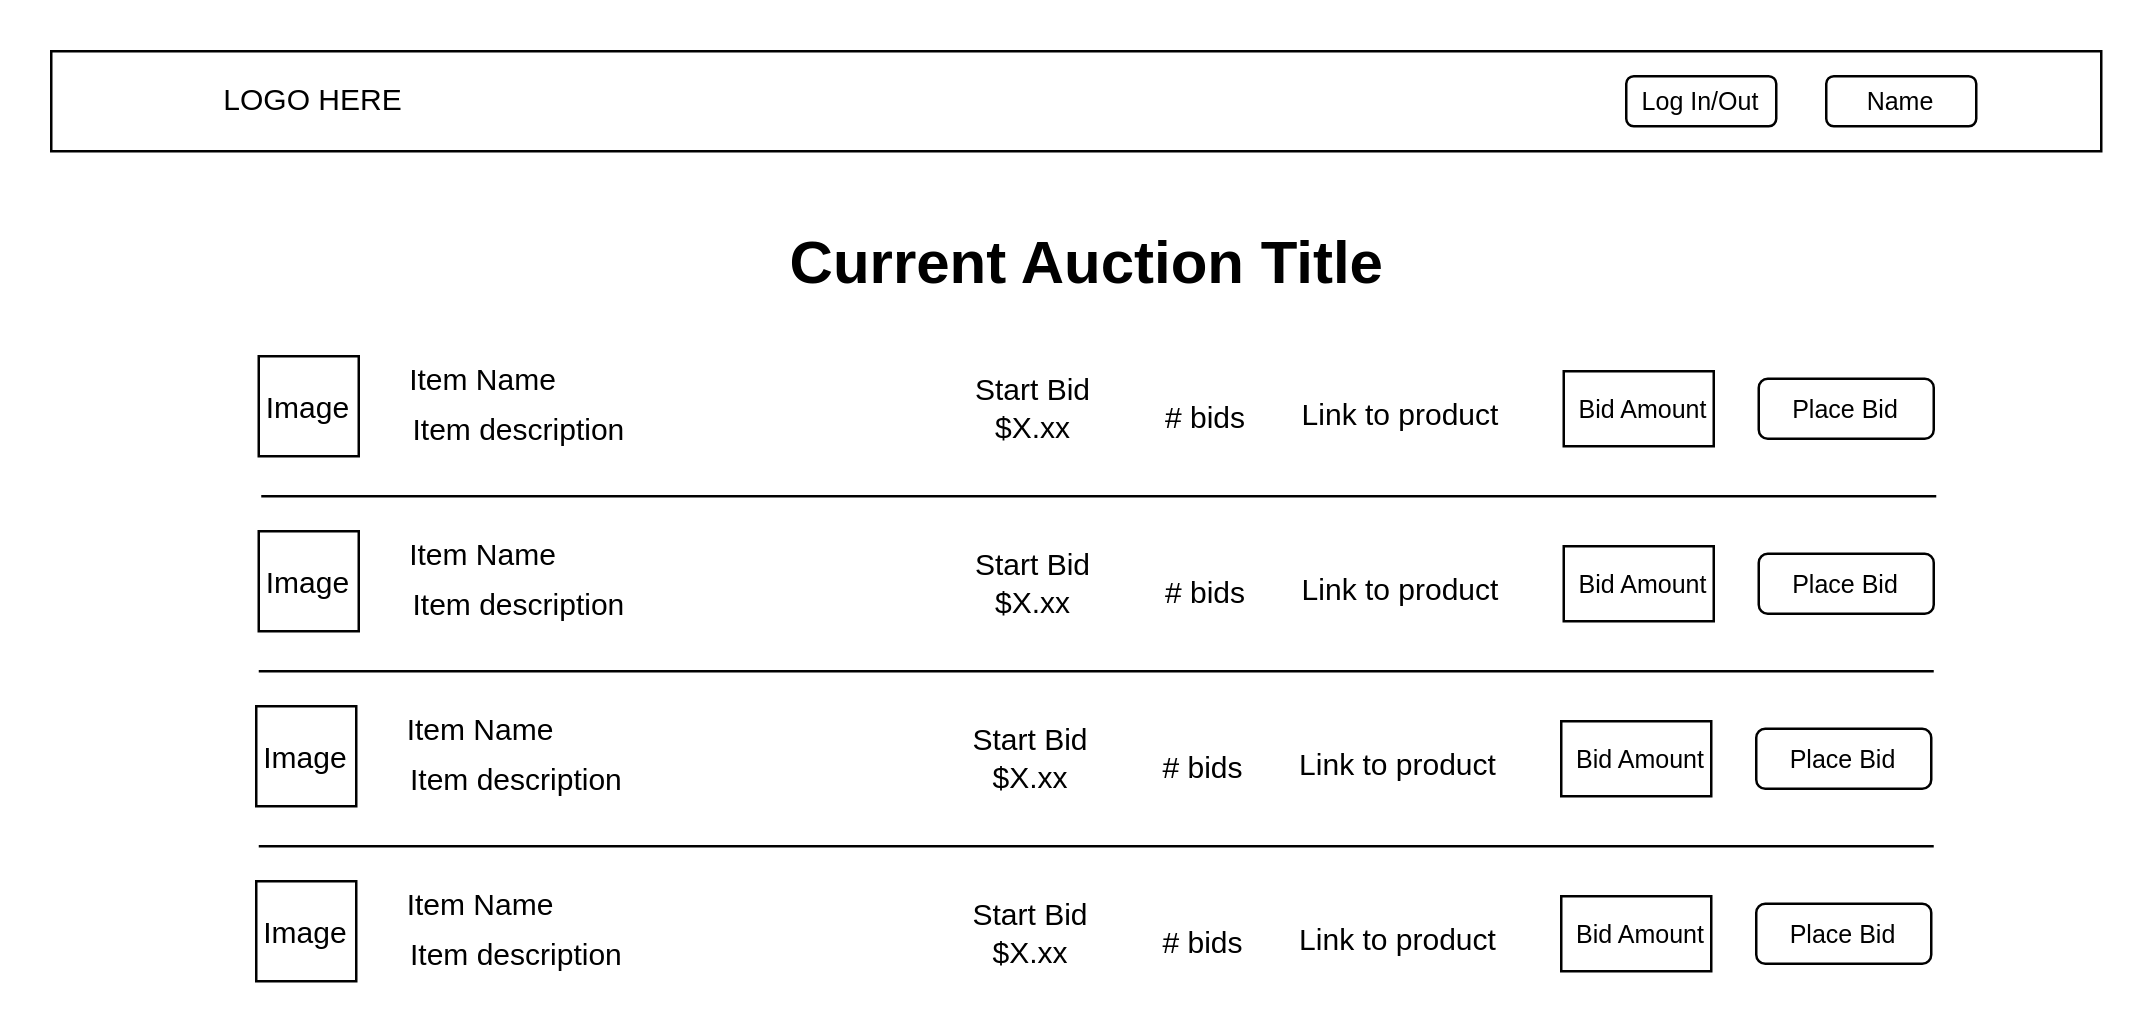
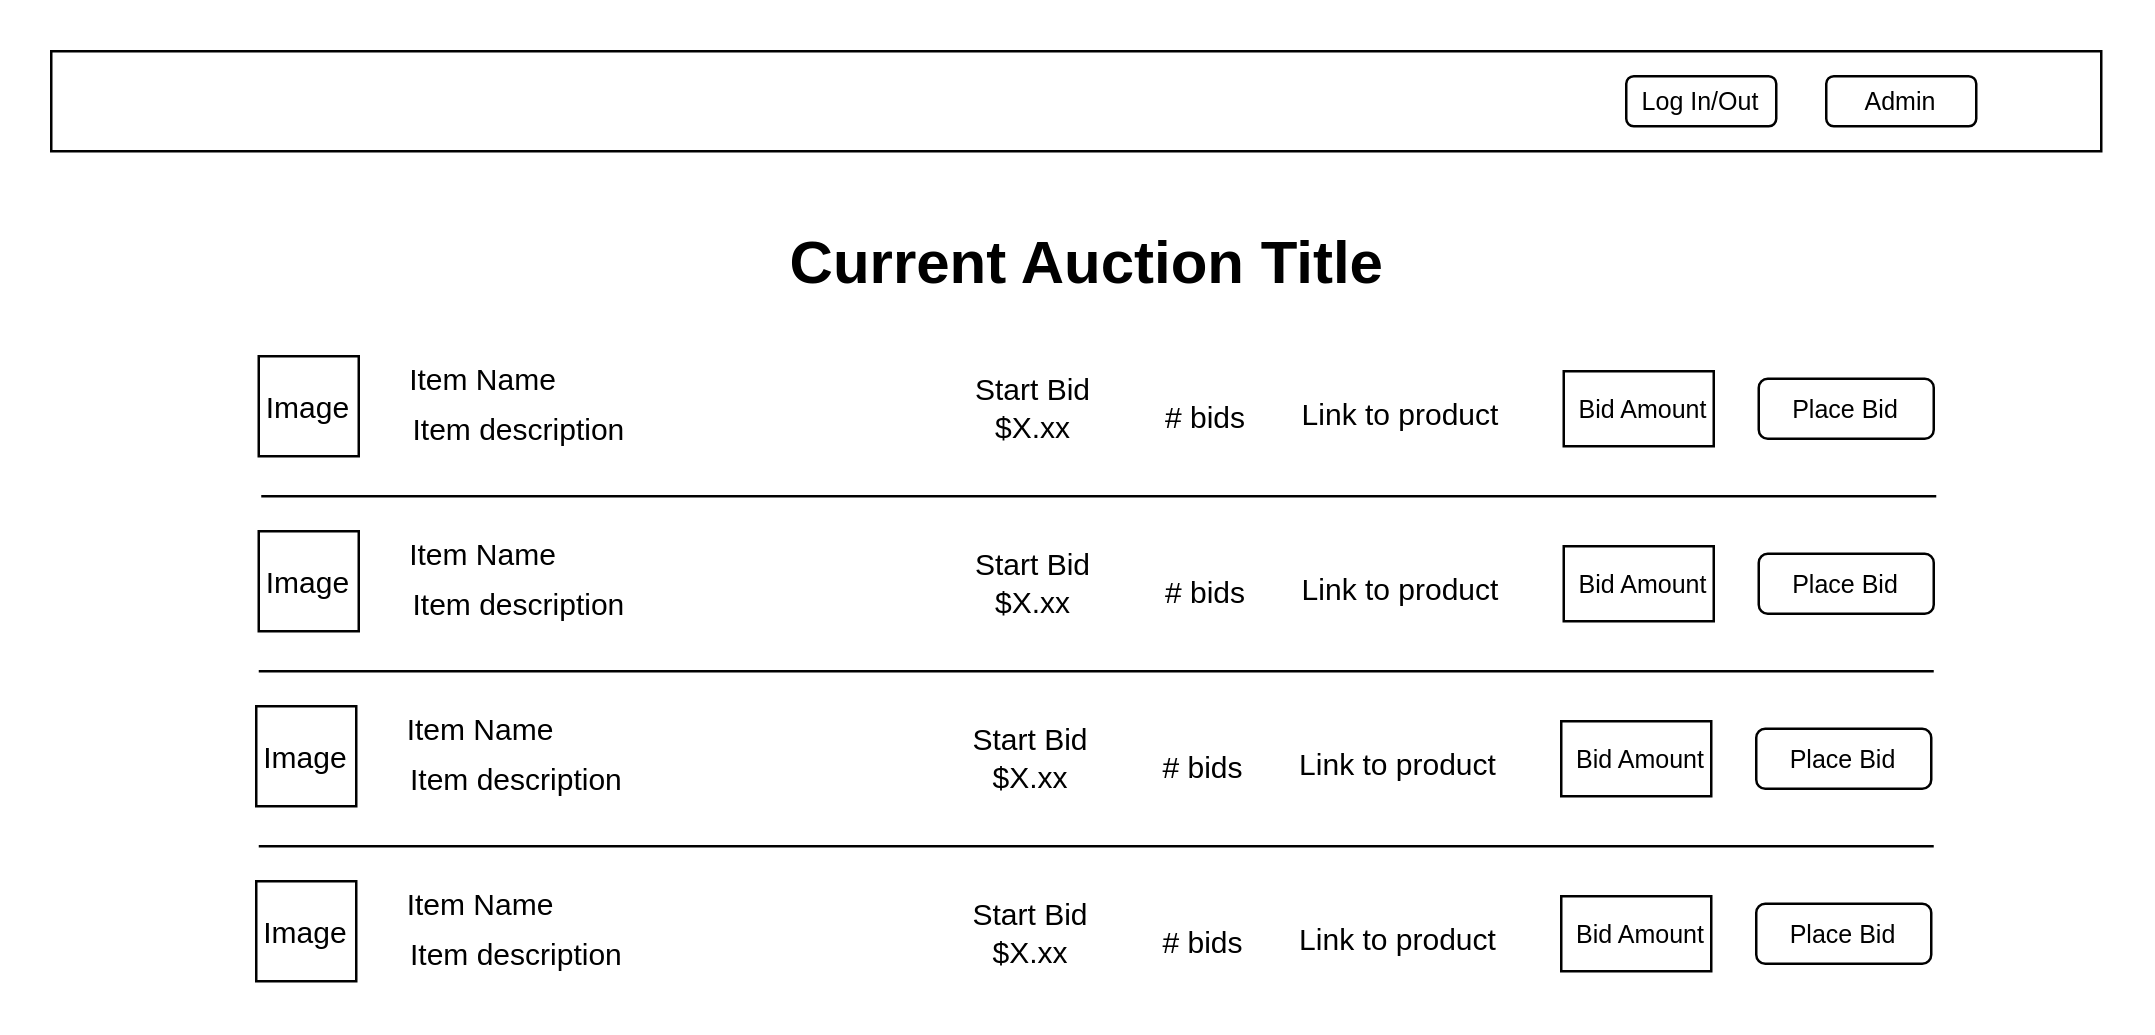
(314, 101) -> none
(1901, 101) -> (1901, 101)
